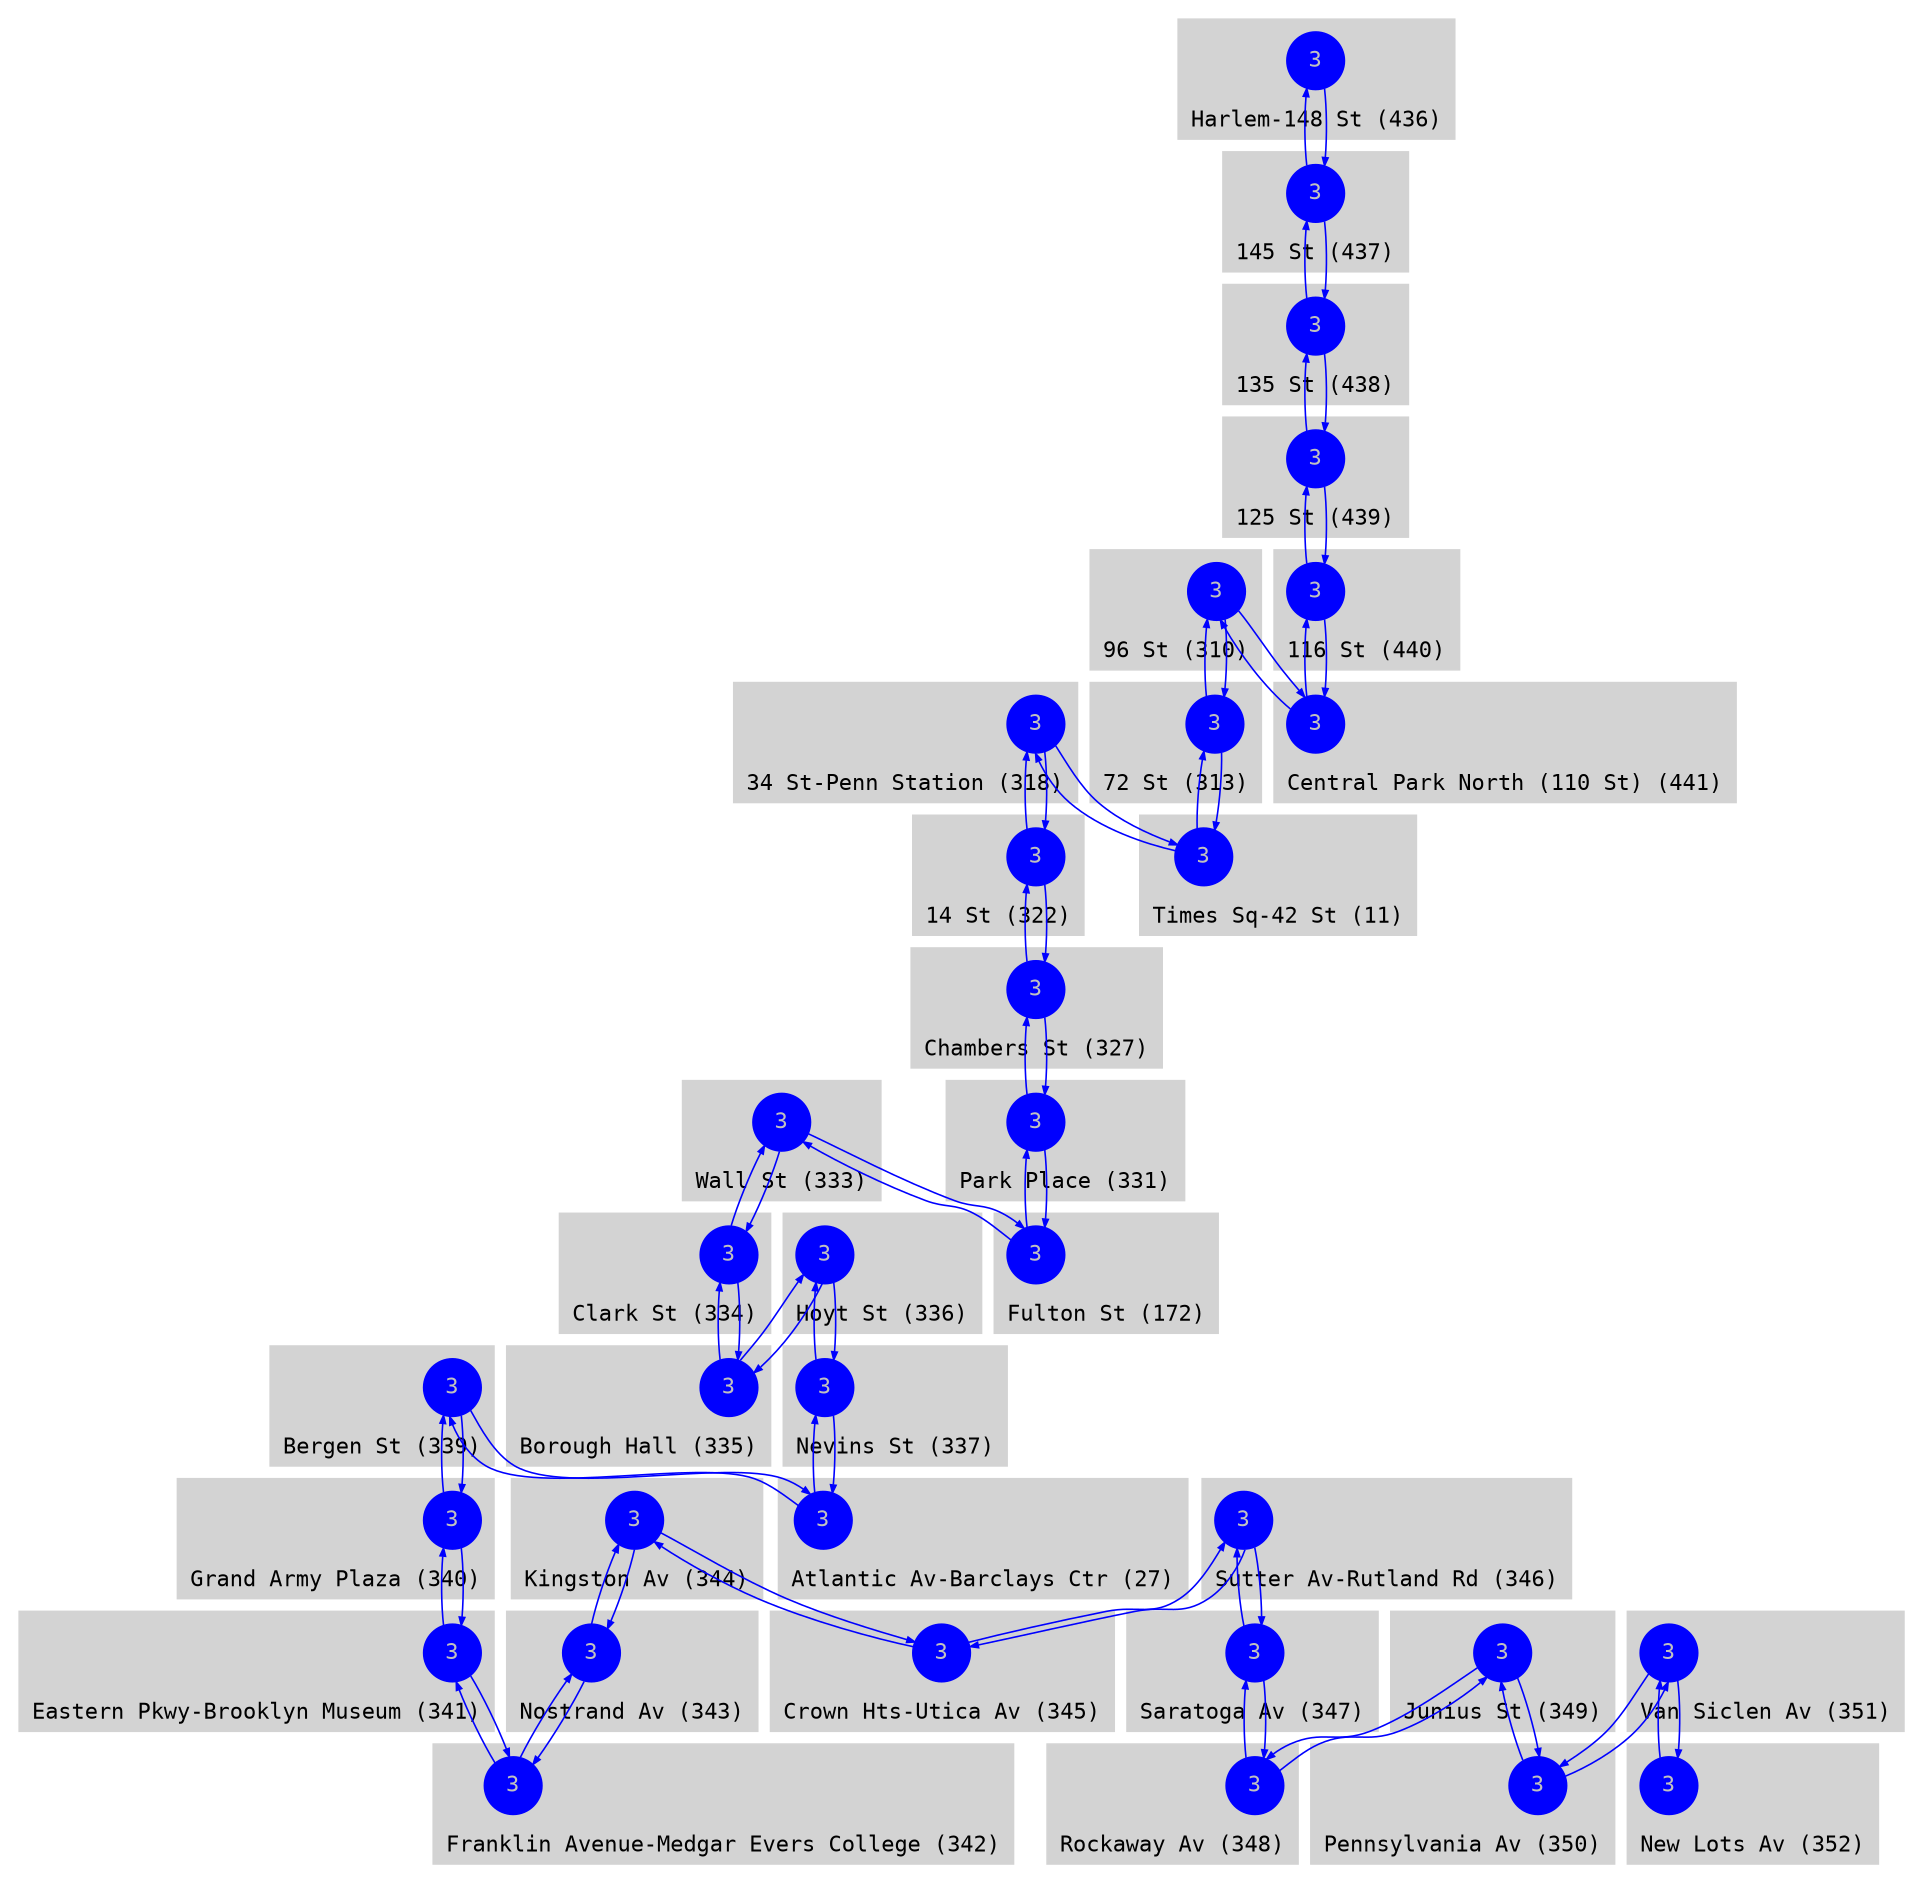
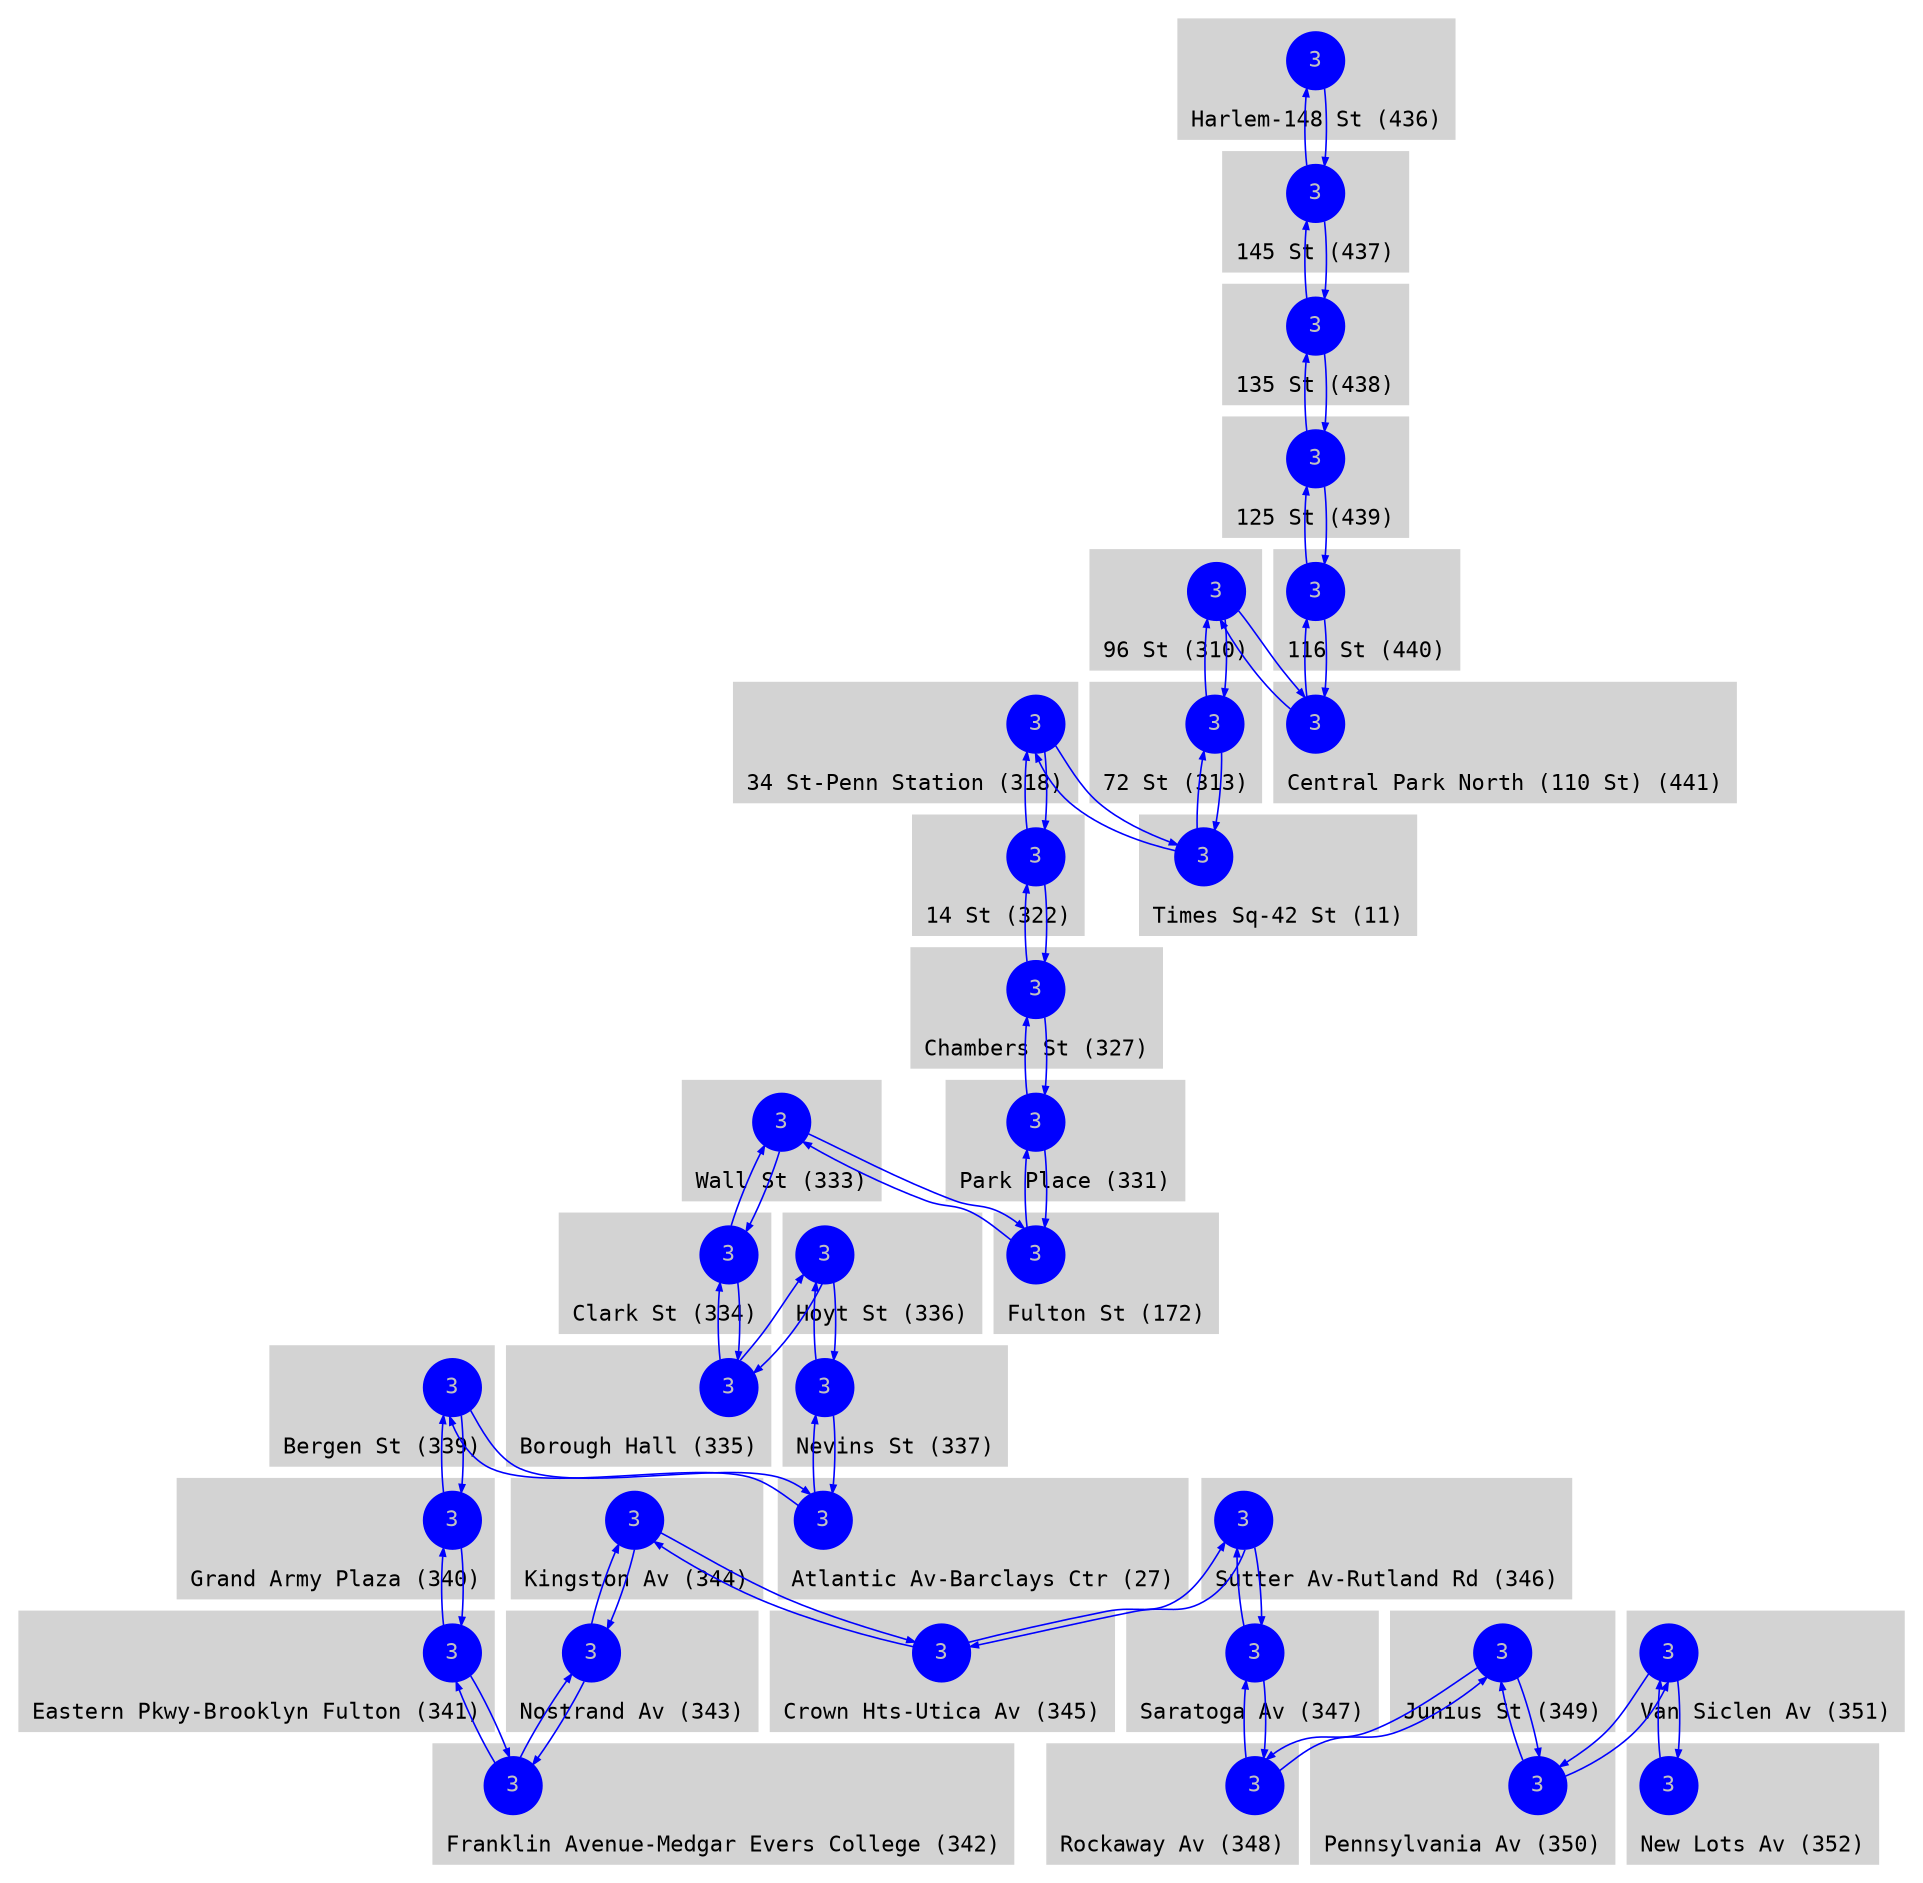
(257, 1713) -> (257, 1713)
